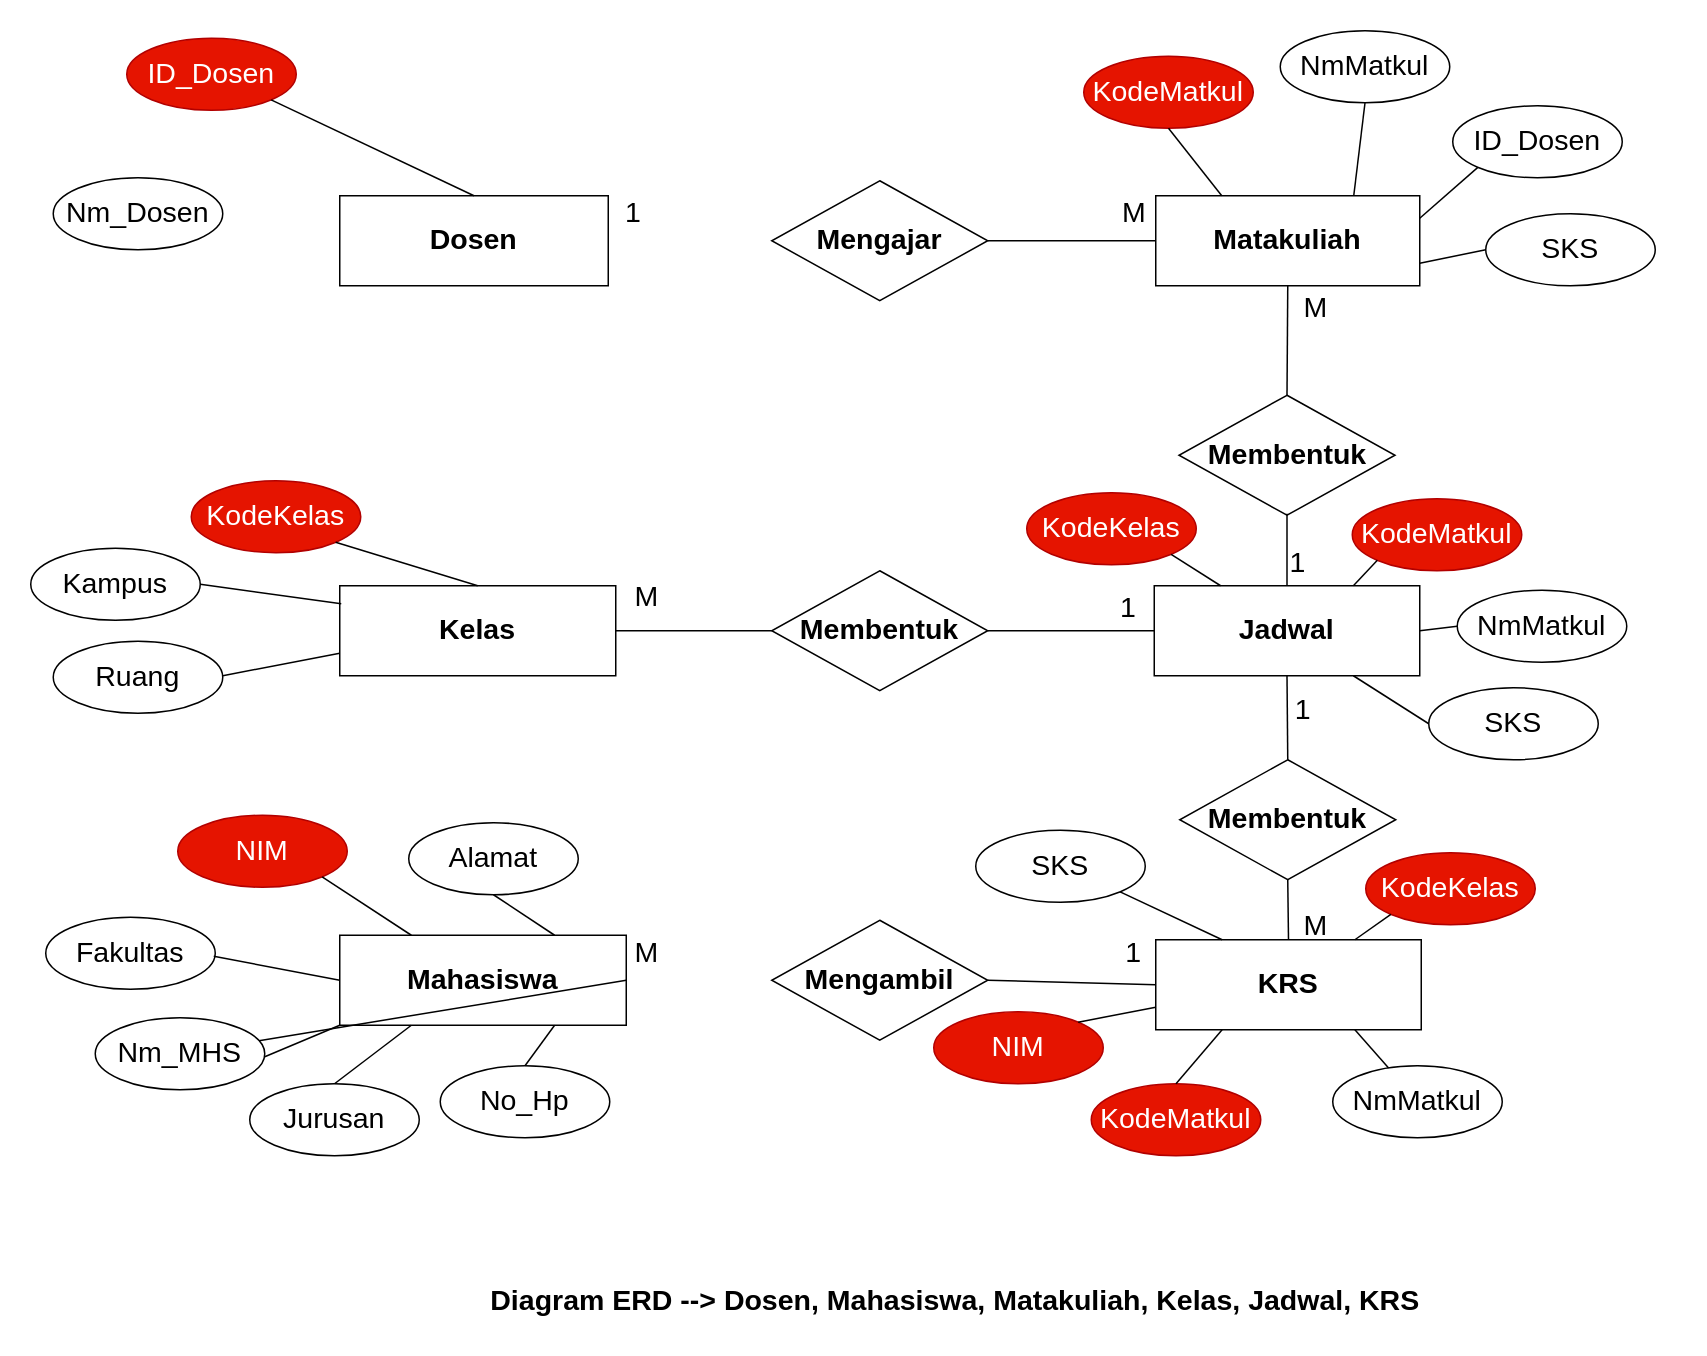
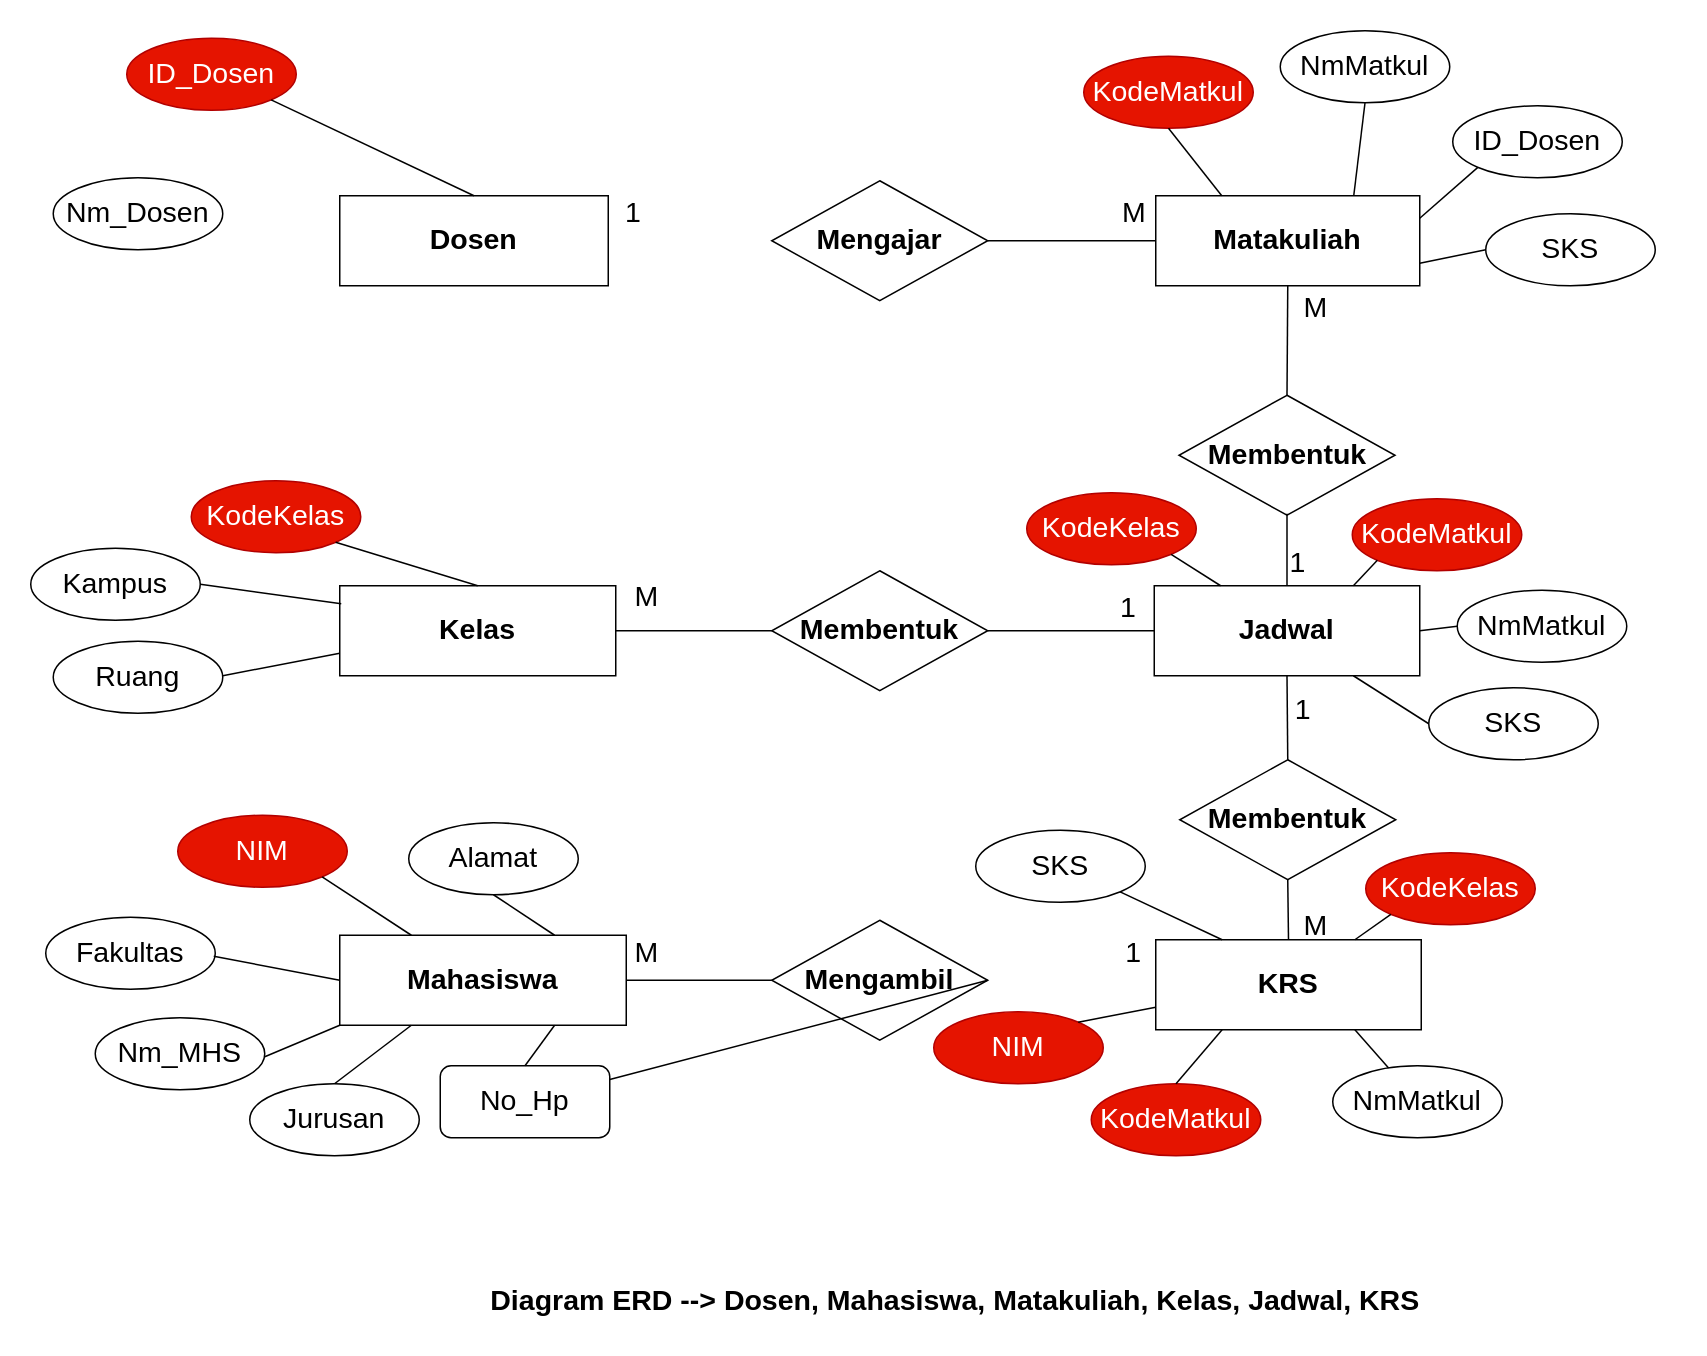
(1072, 983) -> (794, 1031)
(482, 1004) -> (697, 980)
(525, 1102) -> (525, 1102)
